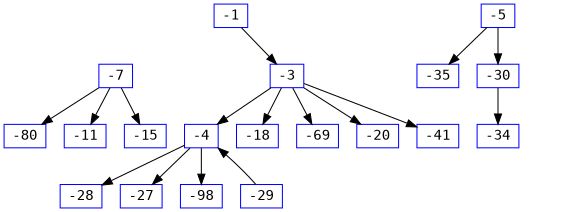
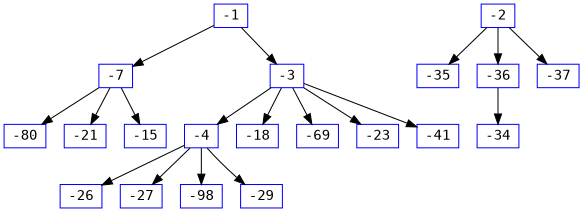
(498, 16) -> (498, 16)
none -> (178, 44)
(498, 76) -> (498, 76)
none -> (558, 76)
(85, 136) -> (85, 136)
(378, 136) -> (378, 136)
(241, 169) -> (221, 163)
(81, 196) -> (81, 196)
